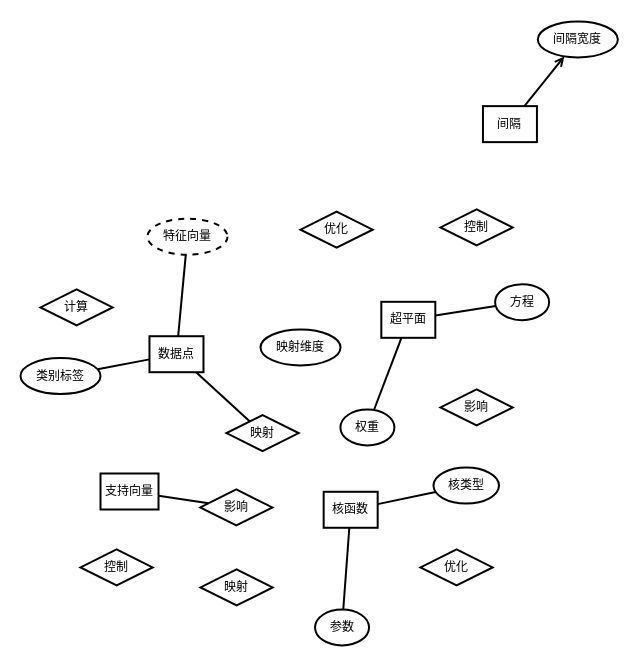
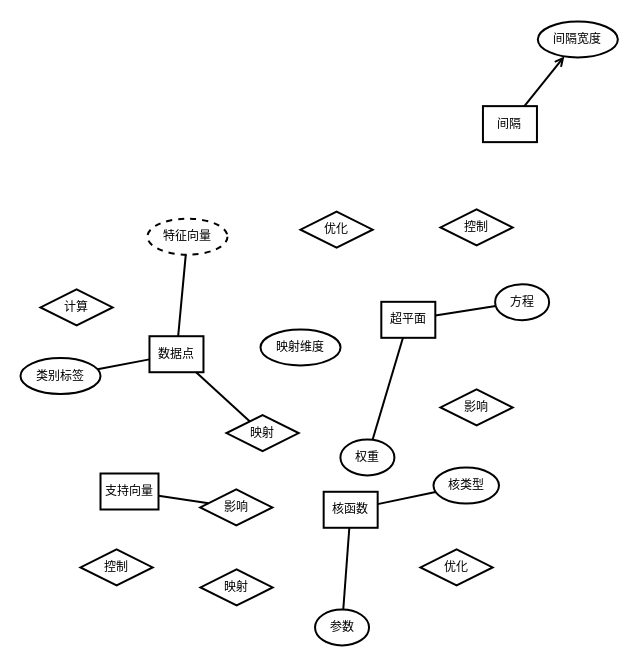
(367, 427) -> (367, 457)
